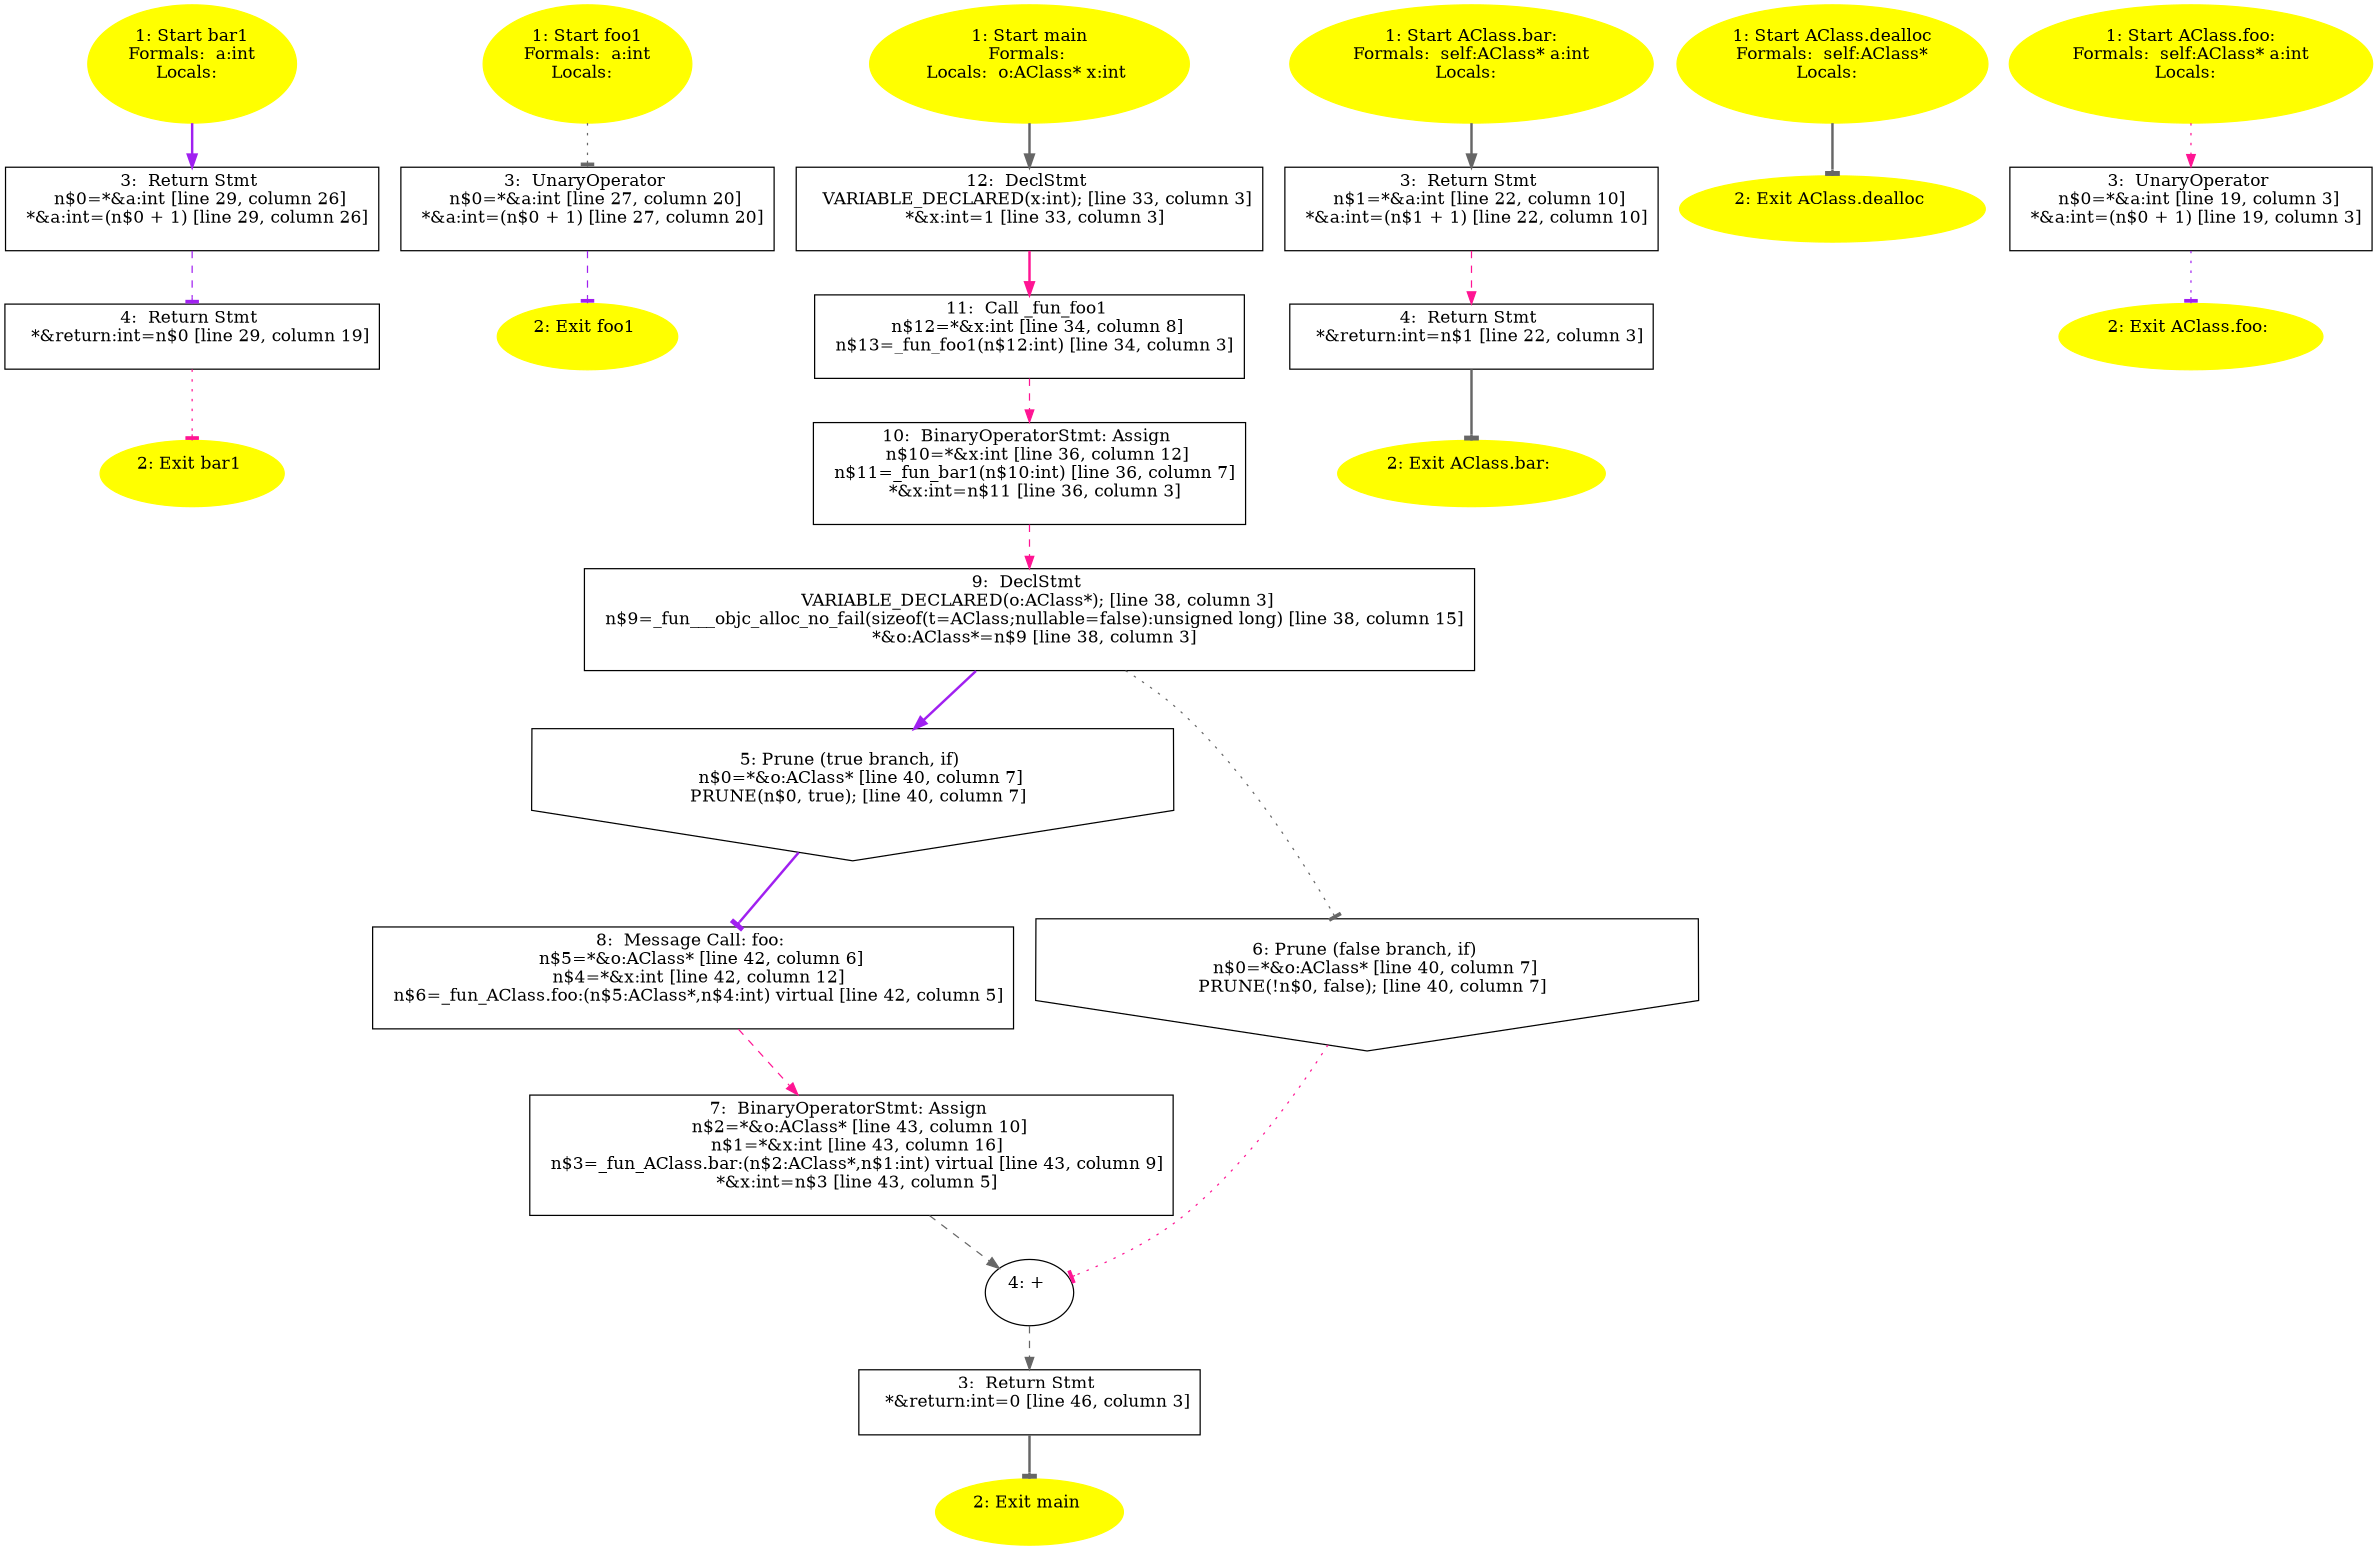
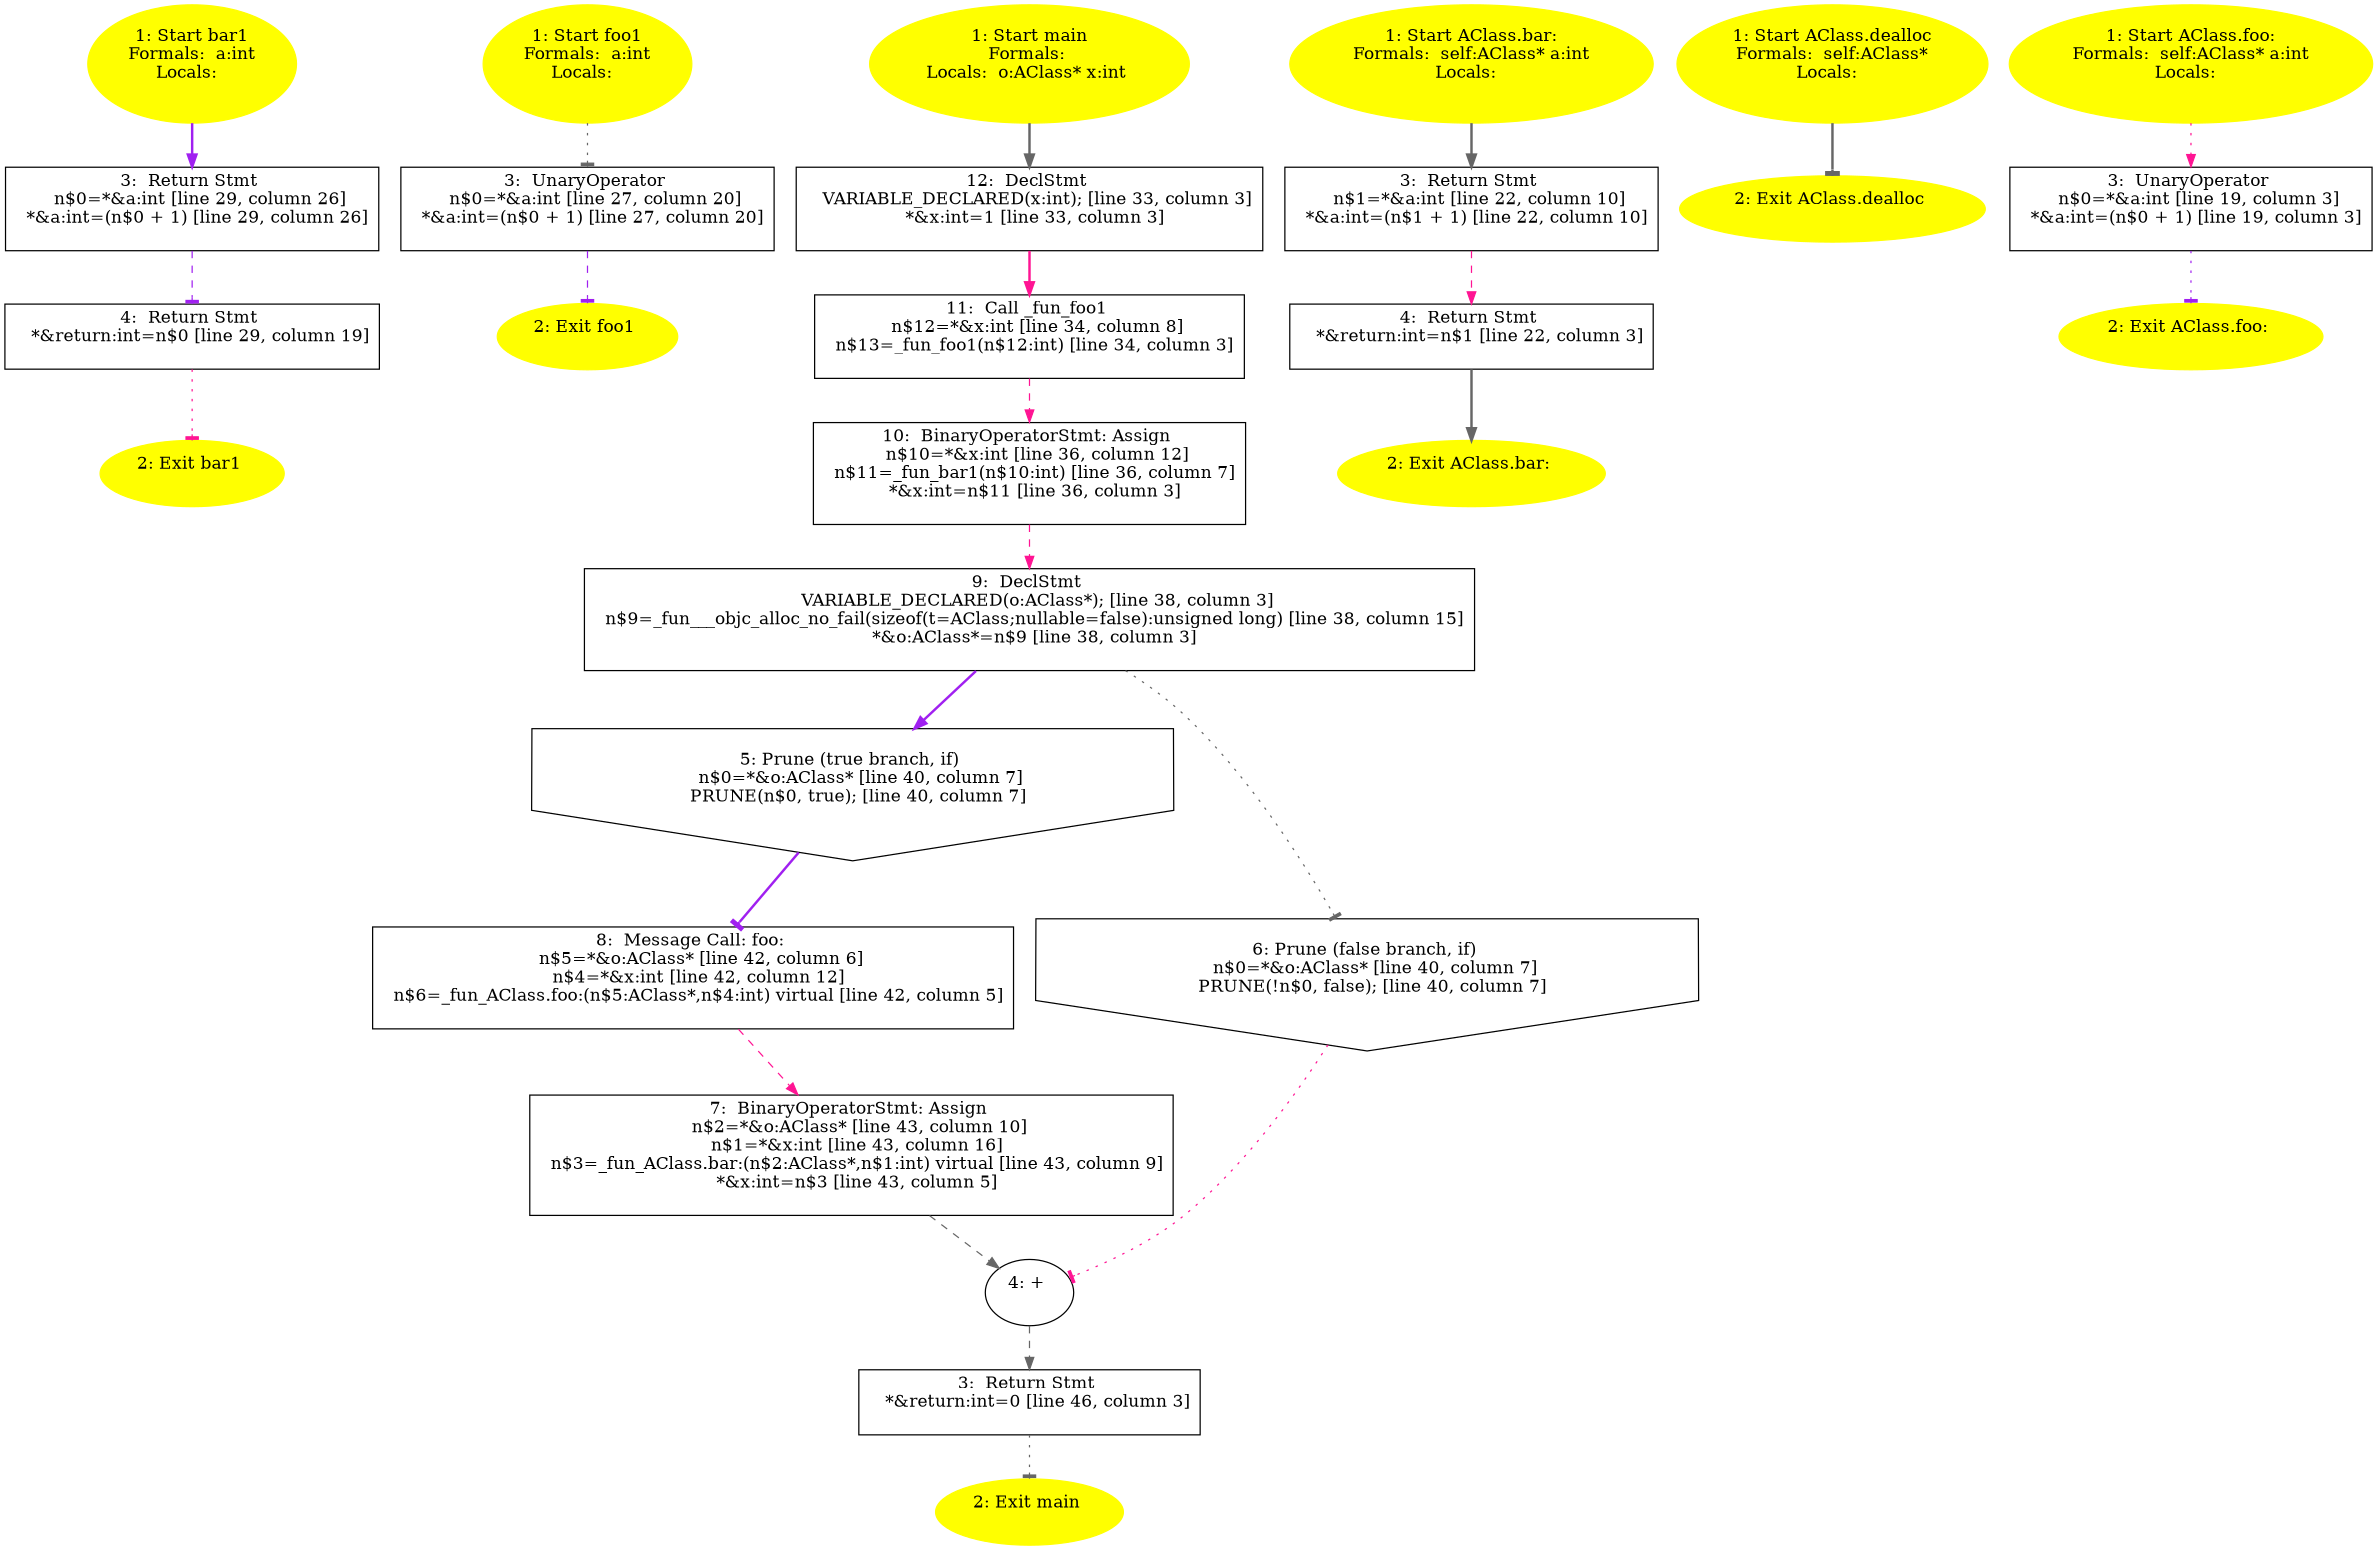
(1471, 402) -> (1471, 402)
(1029, 1454) -> (1029, 1454)
